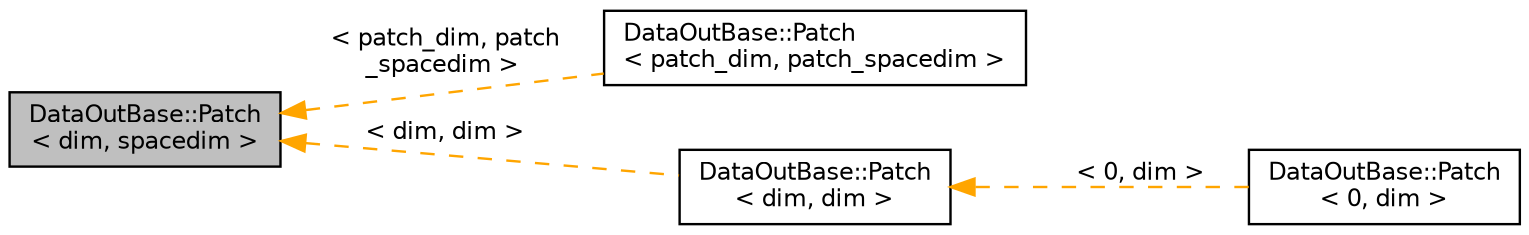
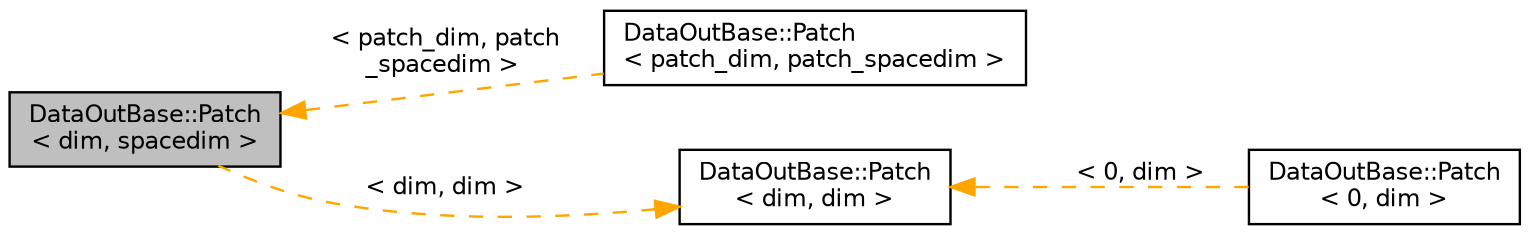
(492, 159) -> (434, 215)
